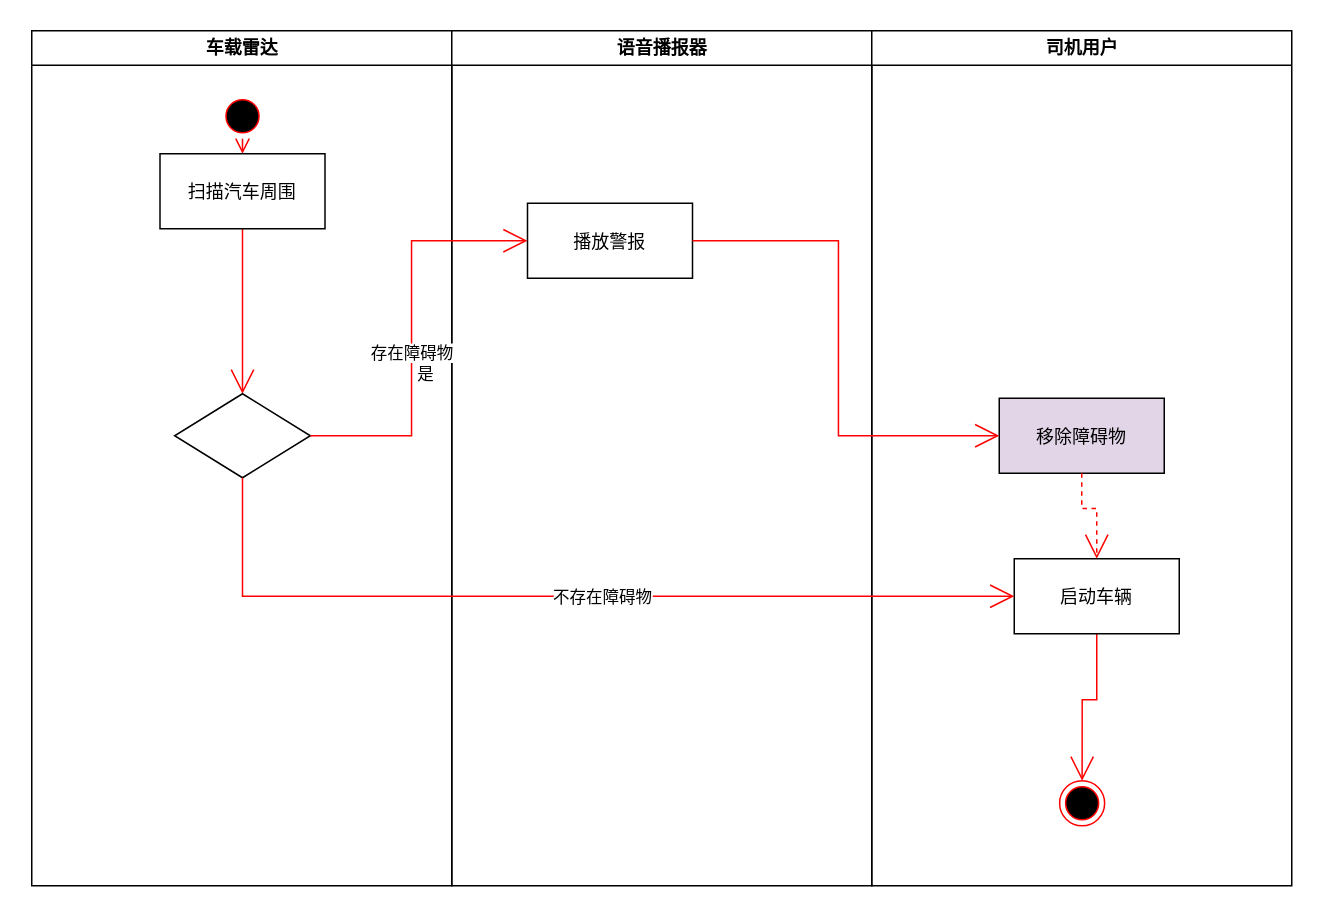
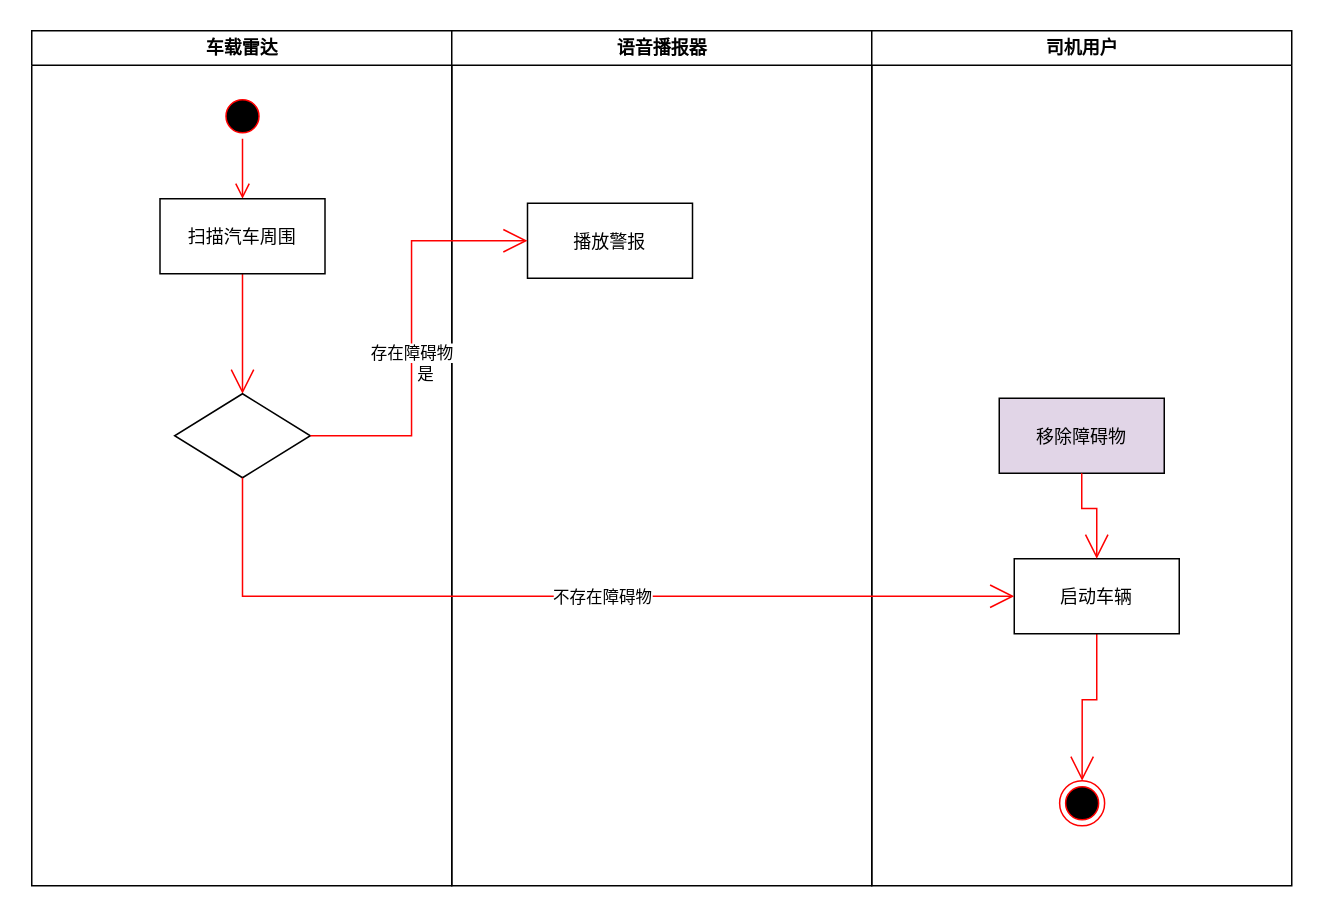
(242, 191) -> (242, 236)
(838, 344) -> none
(1096, 509) -> (1096, 509)
